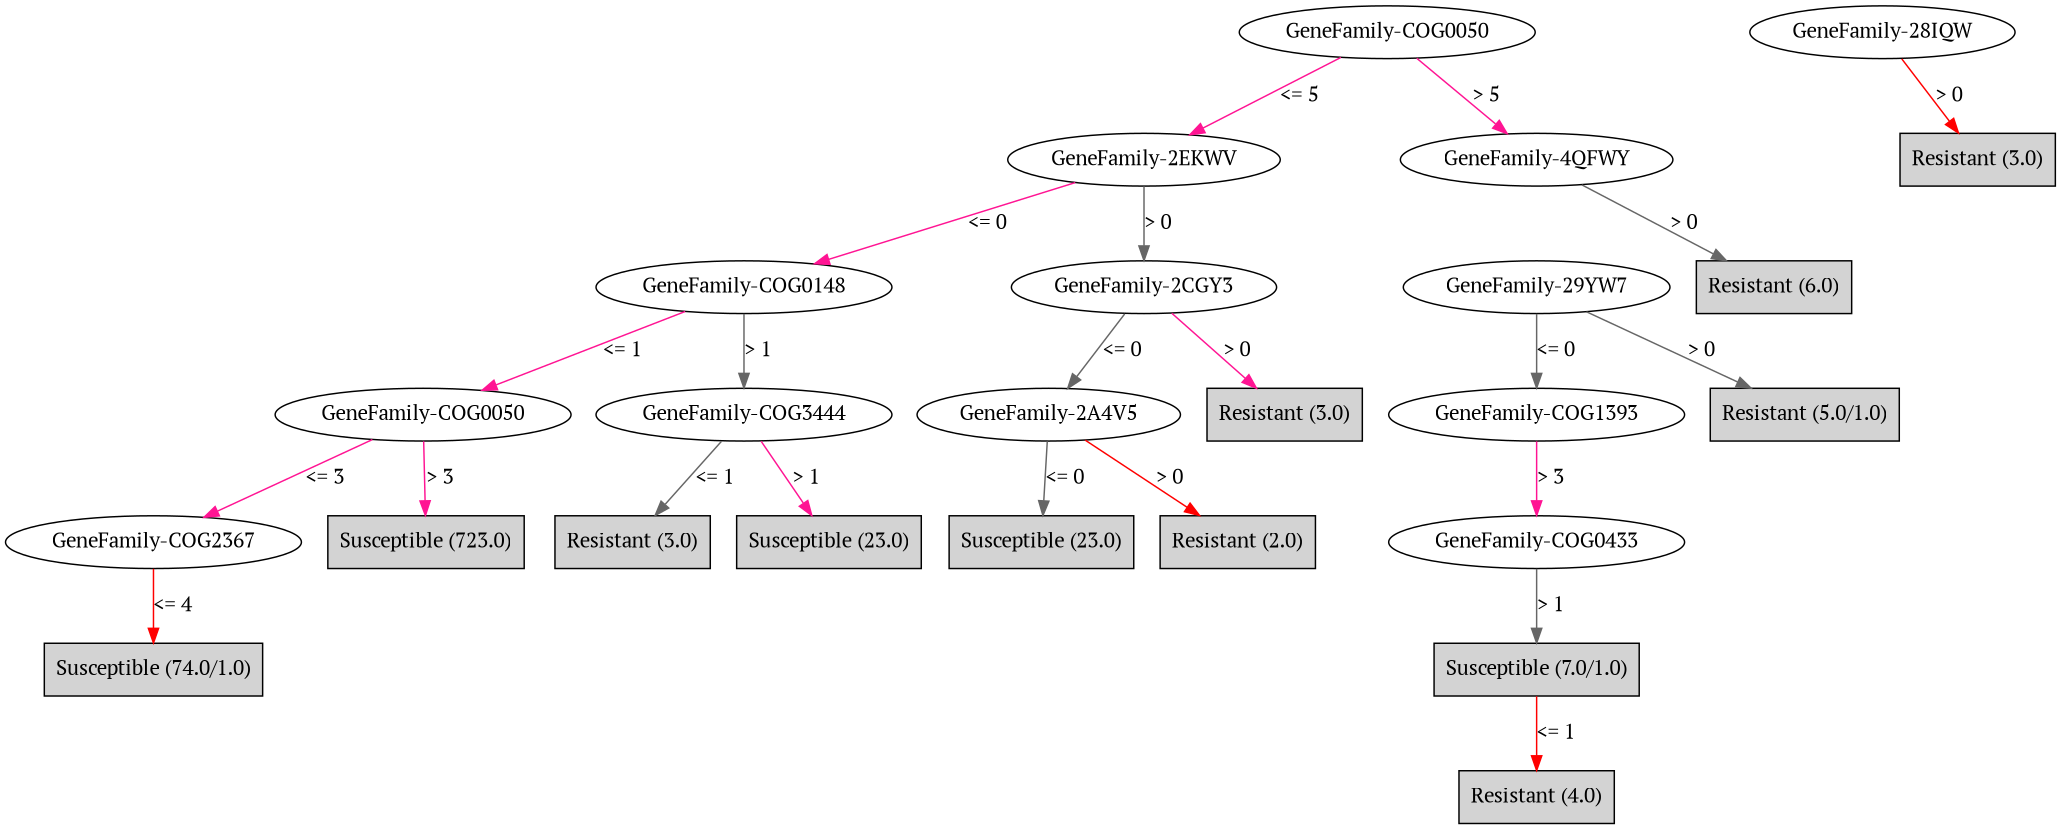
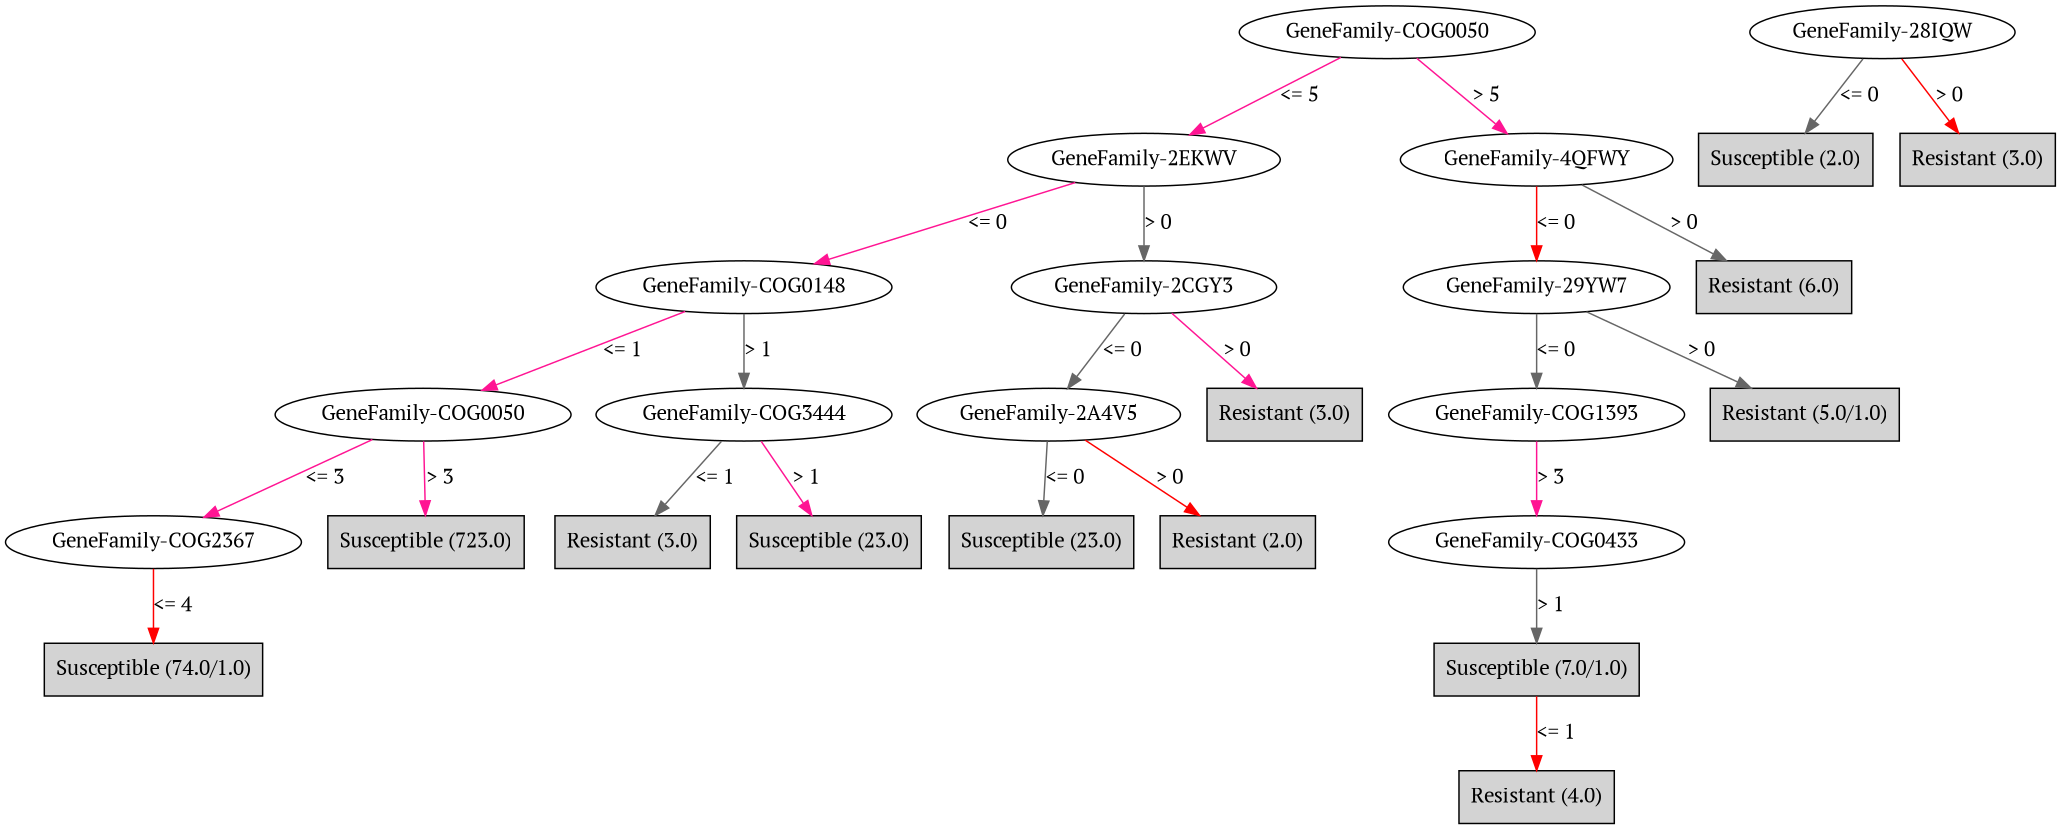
none -> (1786, 160)
none -> (1537, 216)
